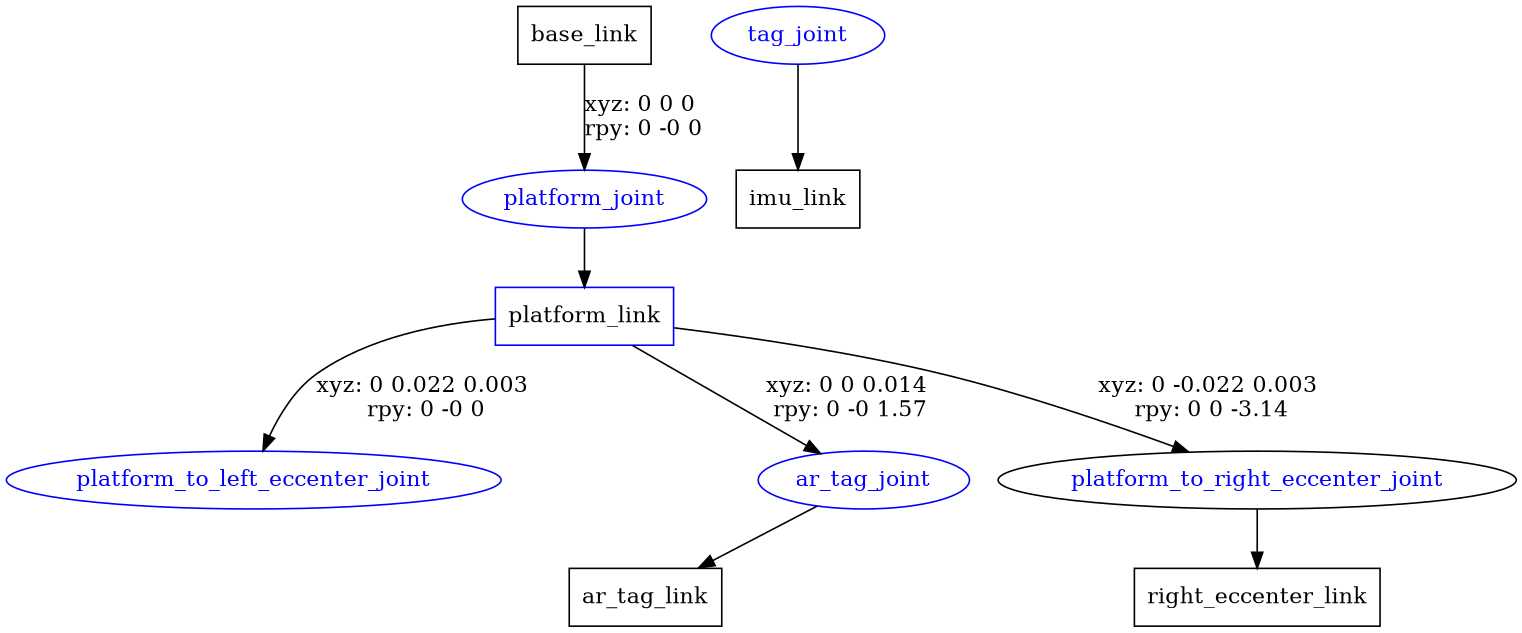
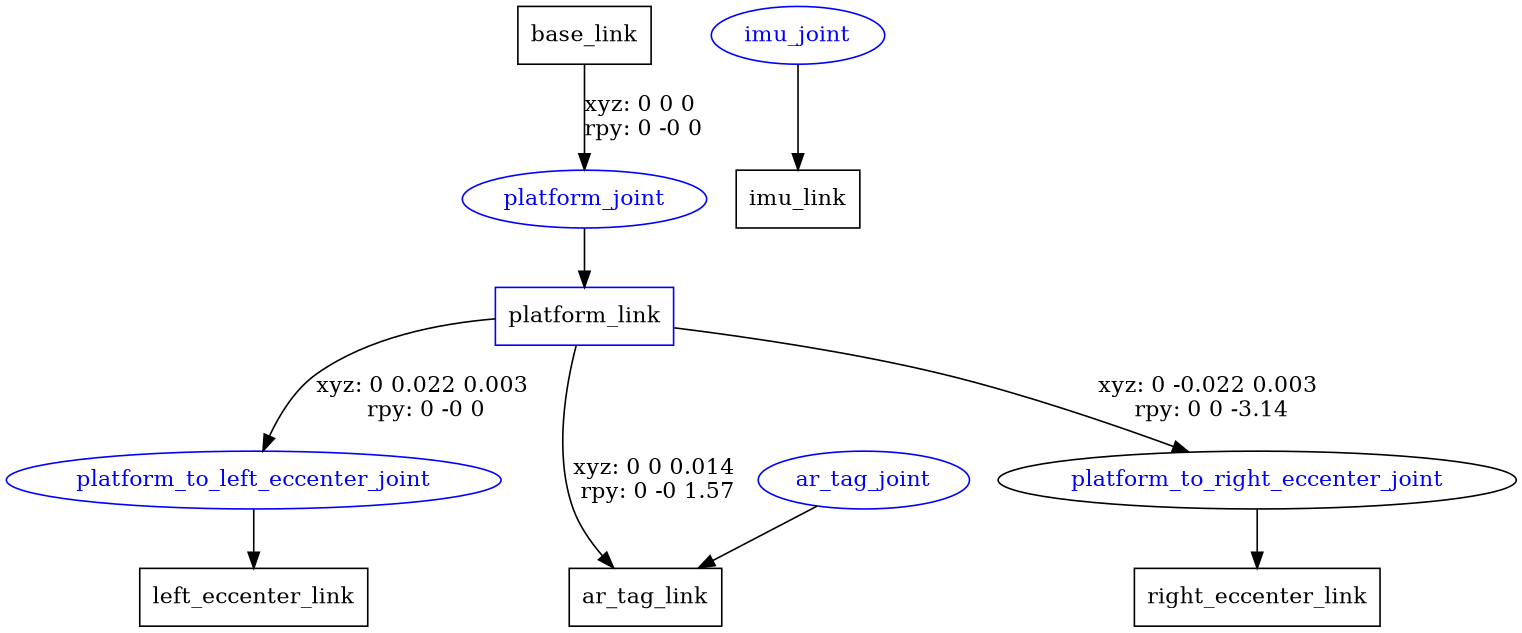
(798, 35) -> (798, 35)
(719, 395) -> (563, 455)
none -> (254, 597)
